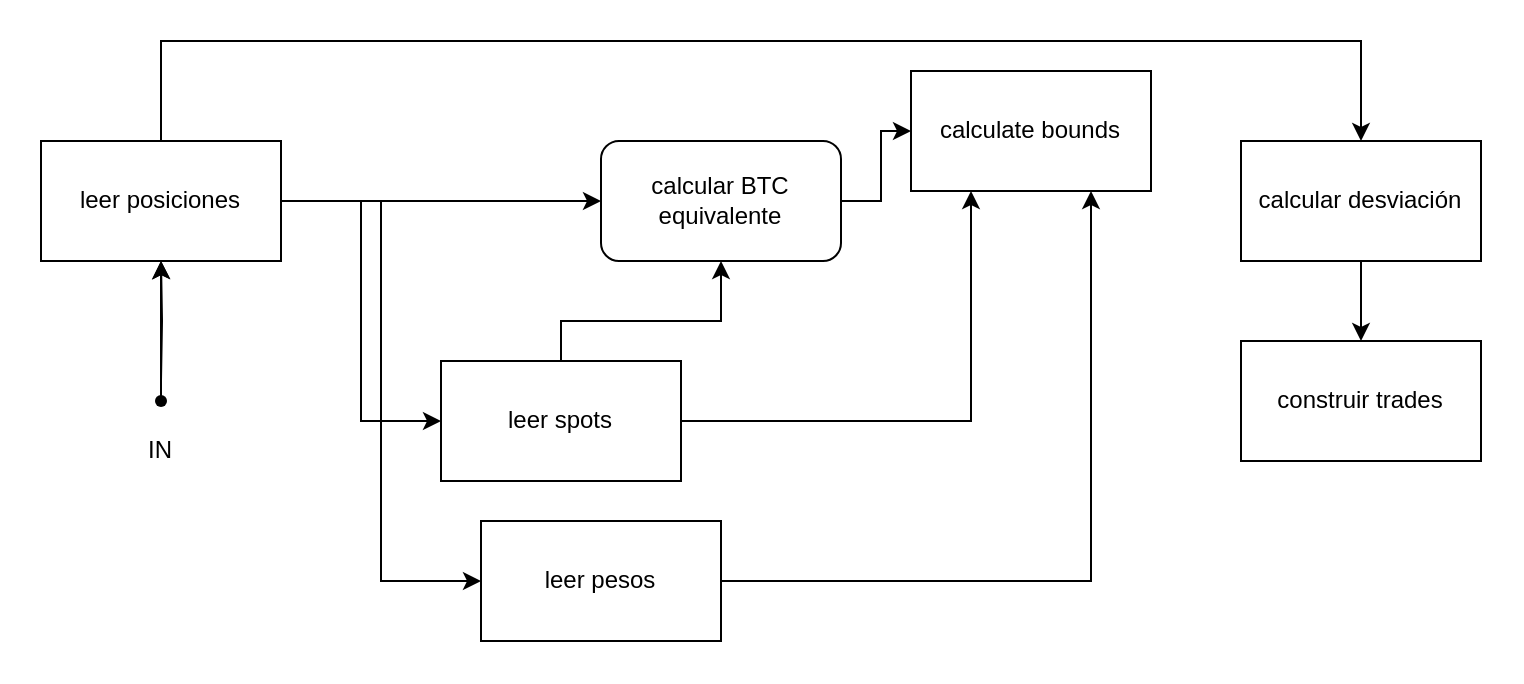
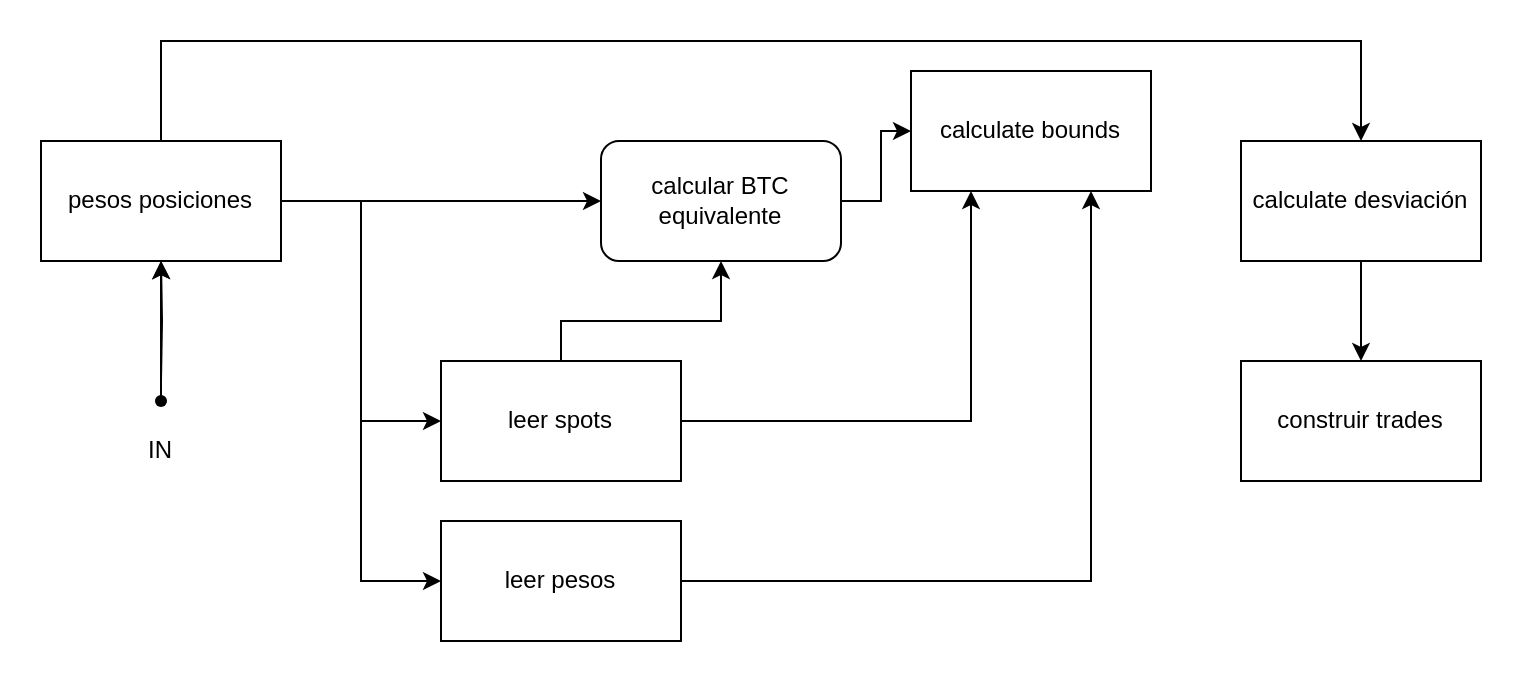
(161, 201) -> (161, 201)
(1361, 201) -> (1361, 201)
(1361, 401) -> (1361, 421)
(601, 581) -> (561, 581)
